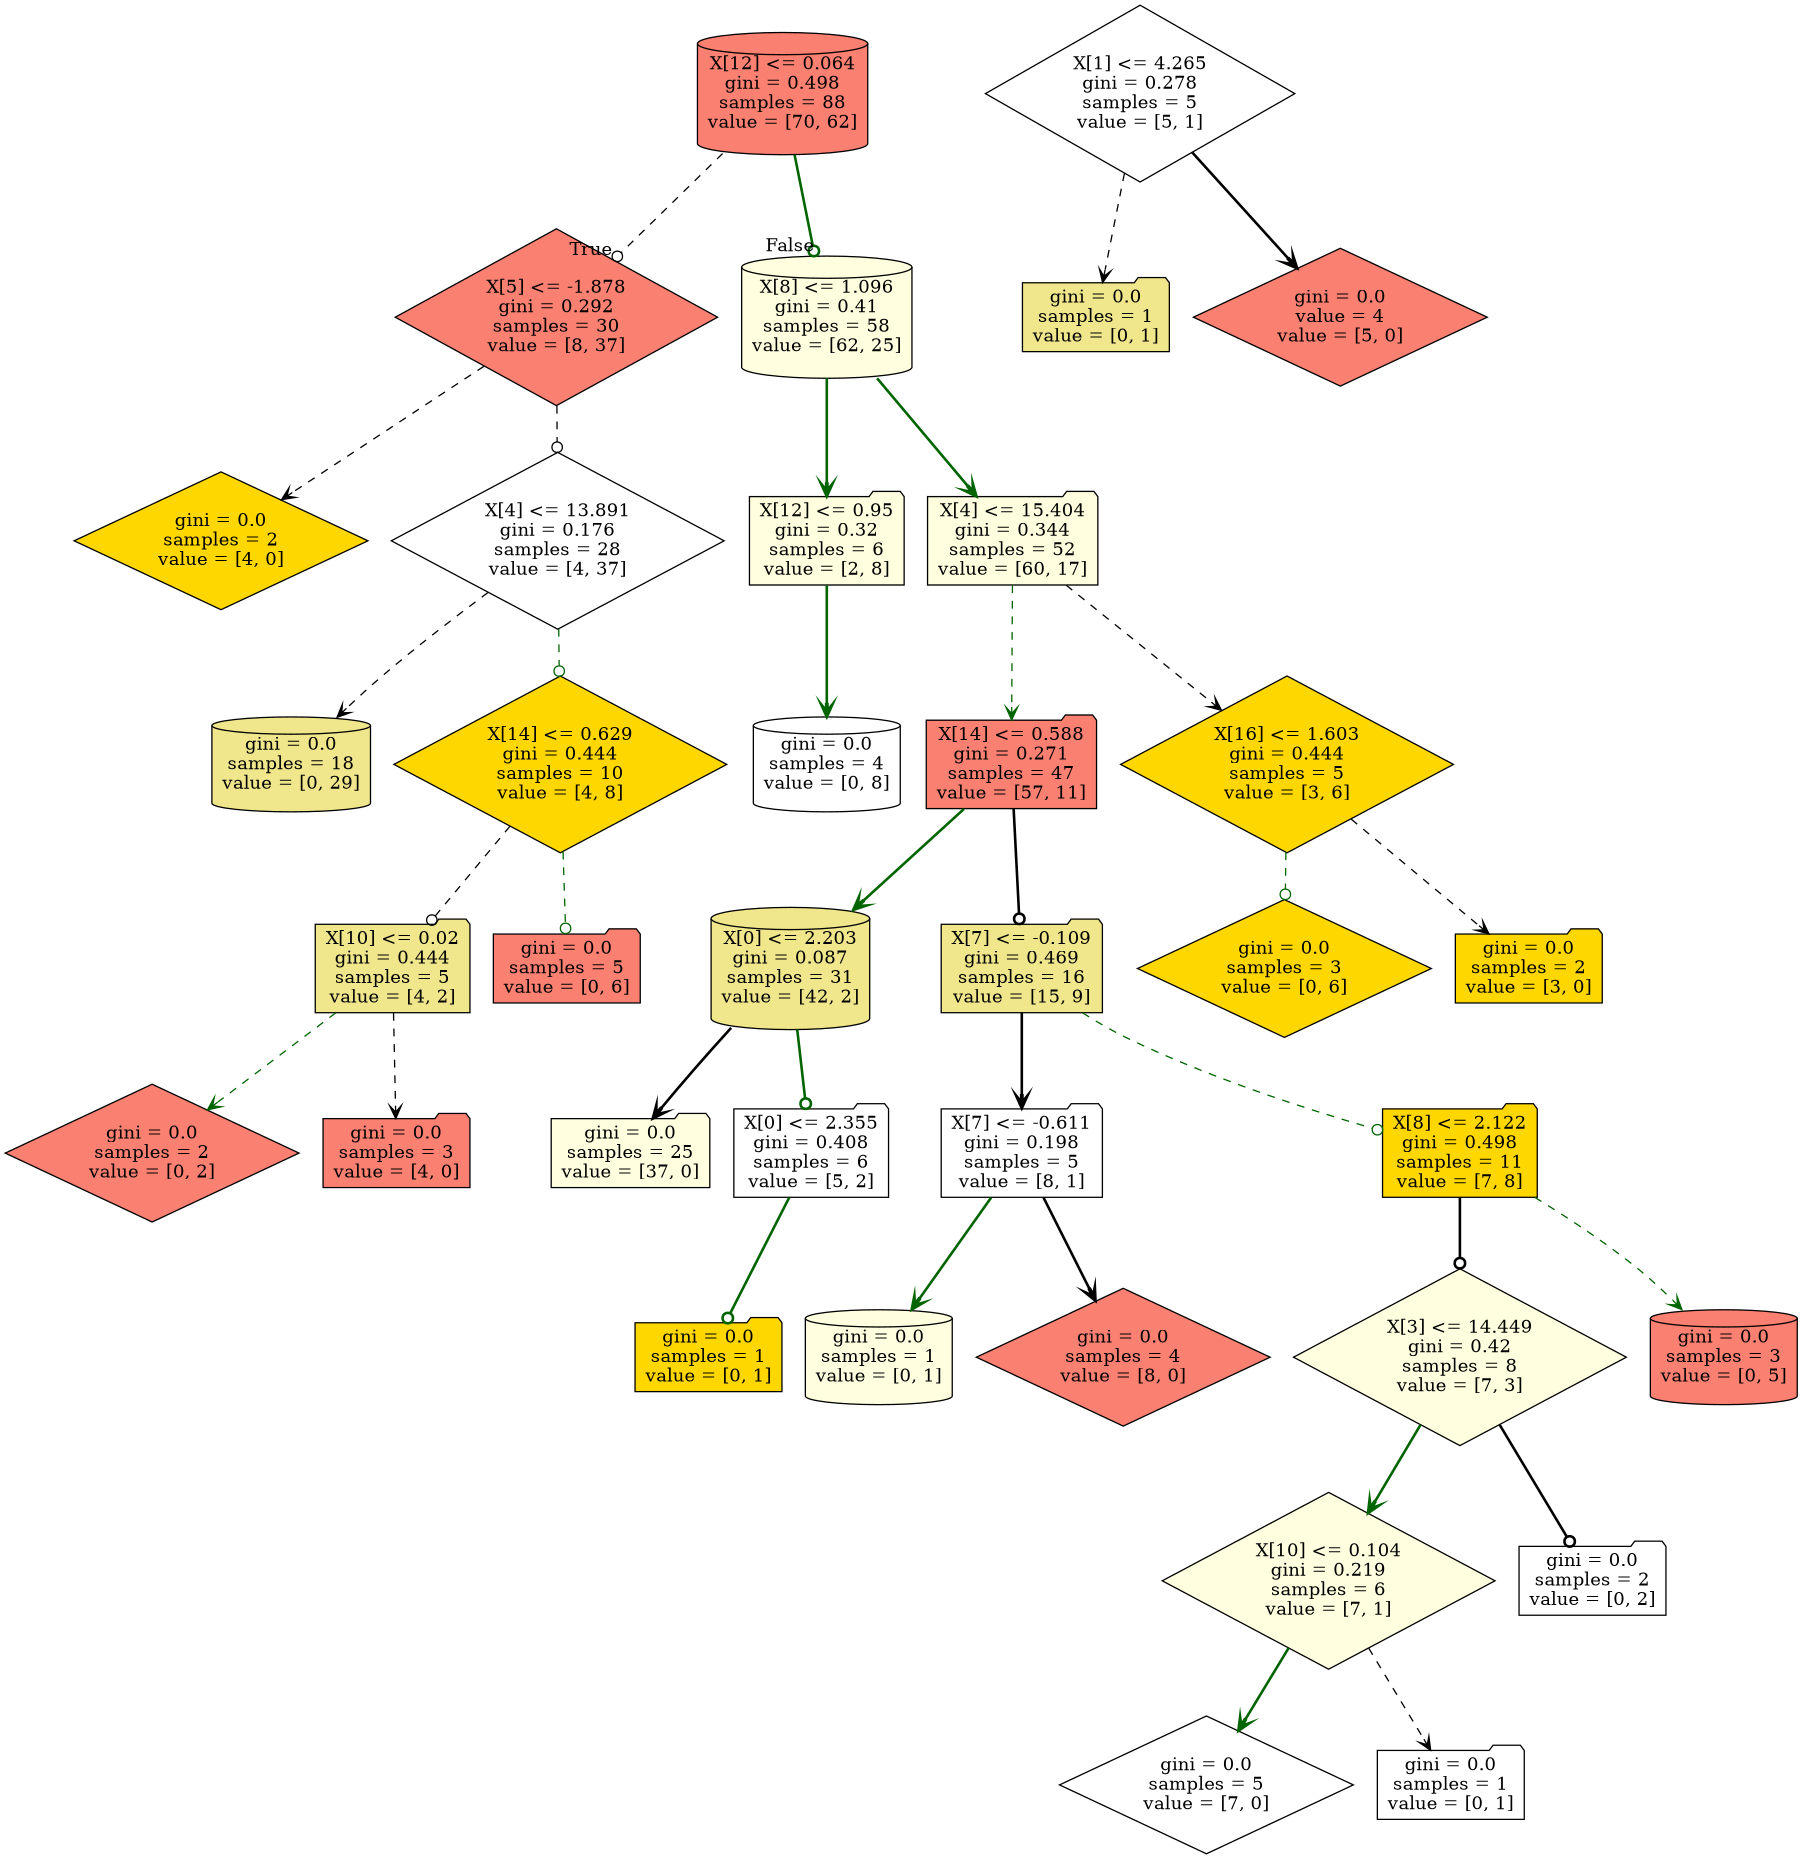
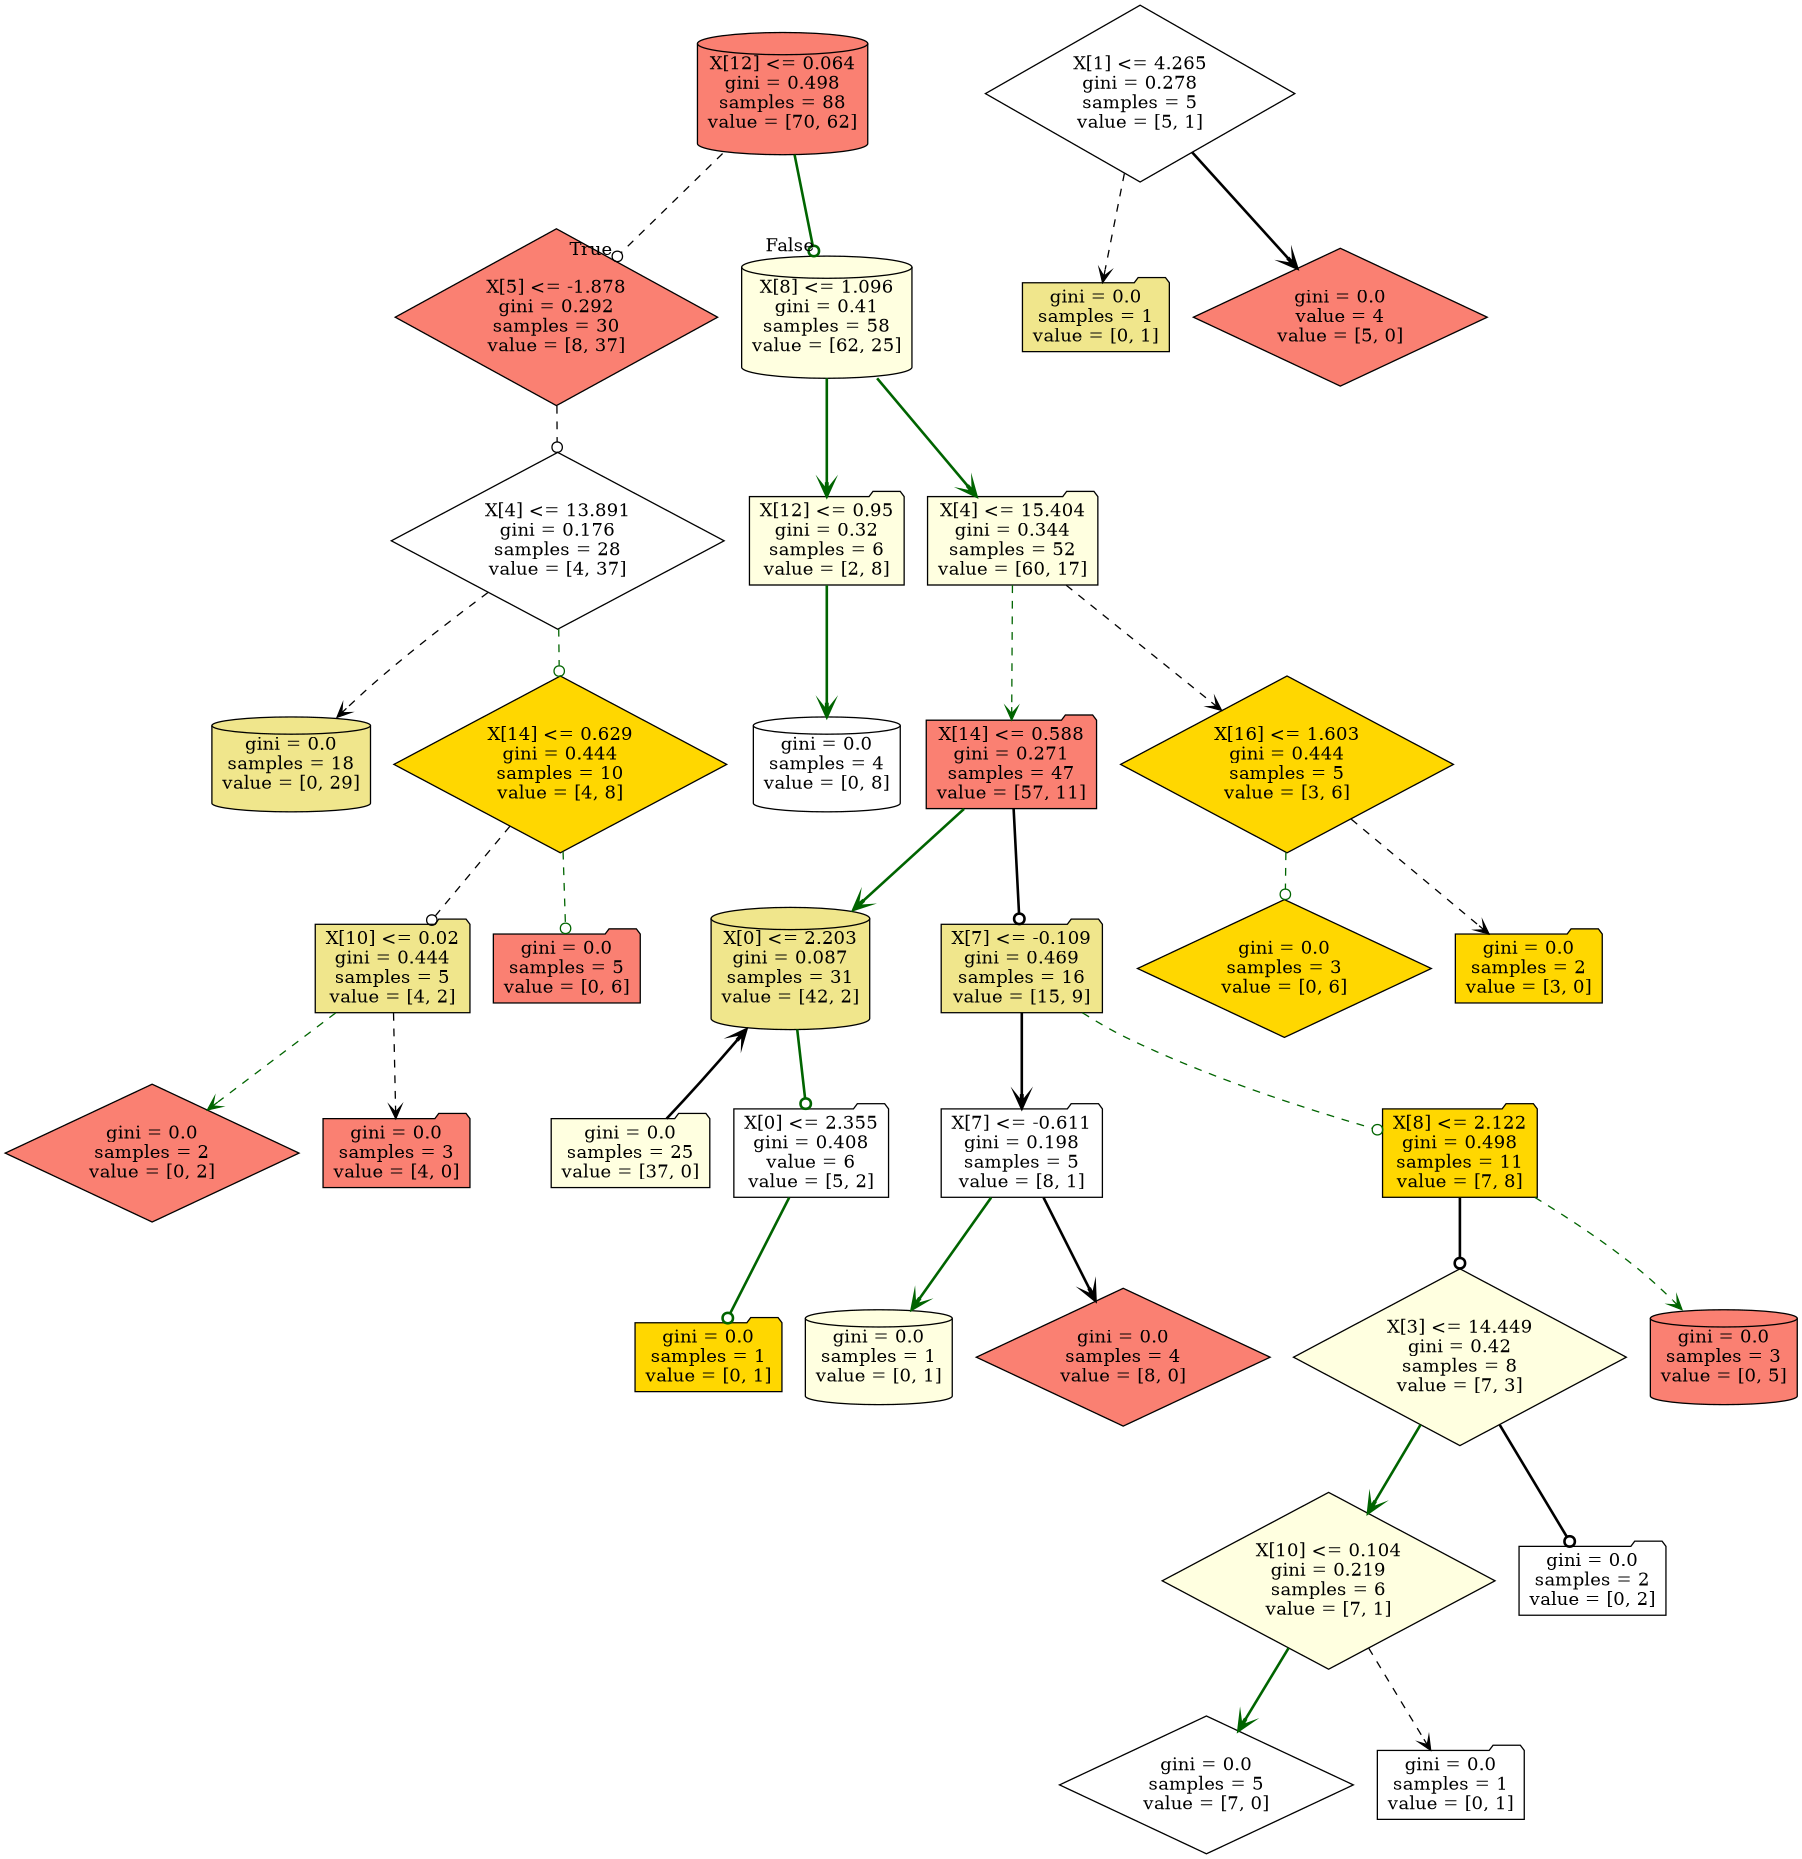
(221, 541) -> none
(696, 1068) -> (703, 1080)
(811, 1153) -> (811, 1153)
